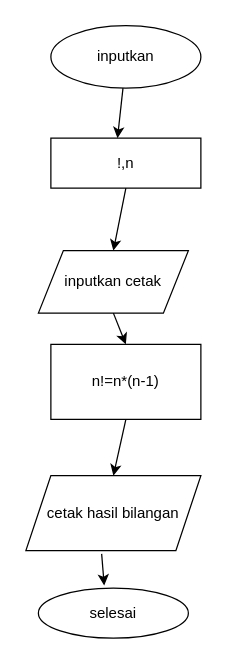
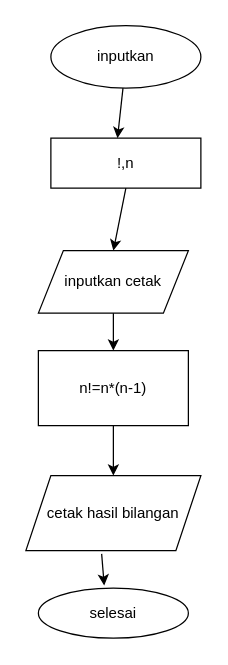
(126, 382) -> (113, 388)
